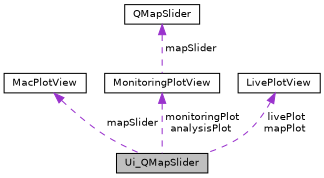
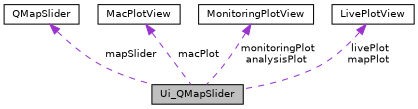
(162, 54) -> (101, 65)
(131, 123) -> (197, 54)
